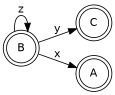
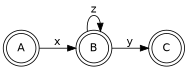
(54, 59) -> (53, 48)
